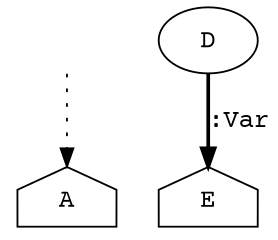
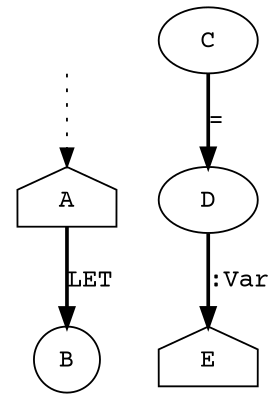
none -> (208, 40)
none -> (67, 360)
